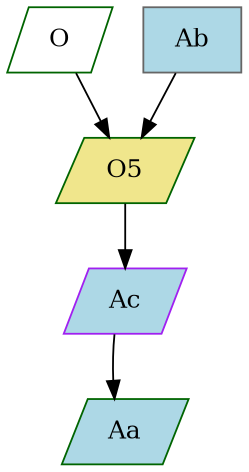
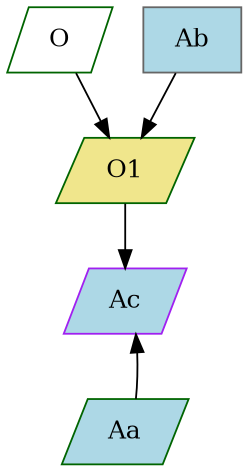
(125, 171) -> (125, 171)
(113, 357) -> (137, 376)
